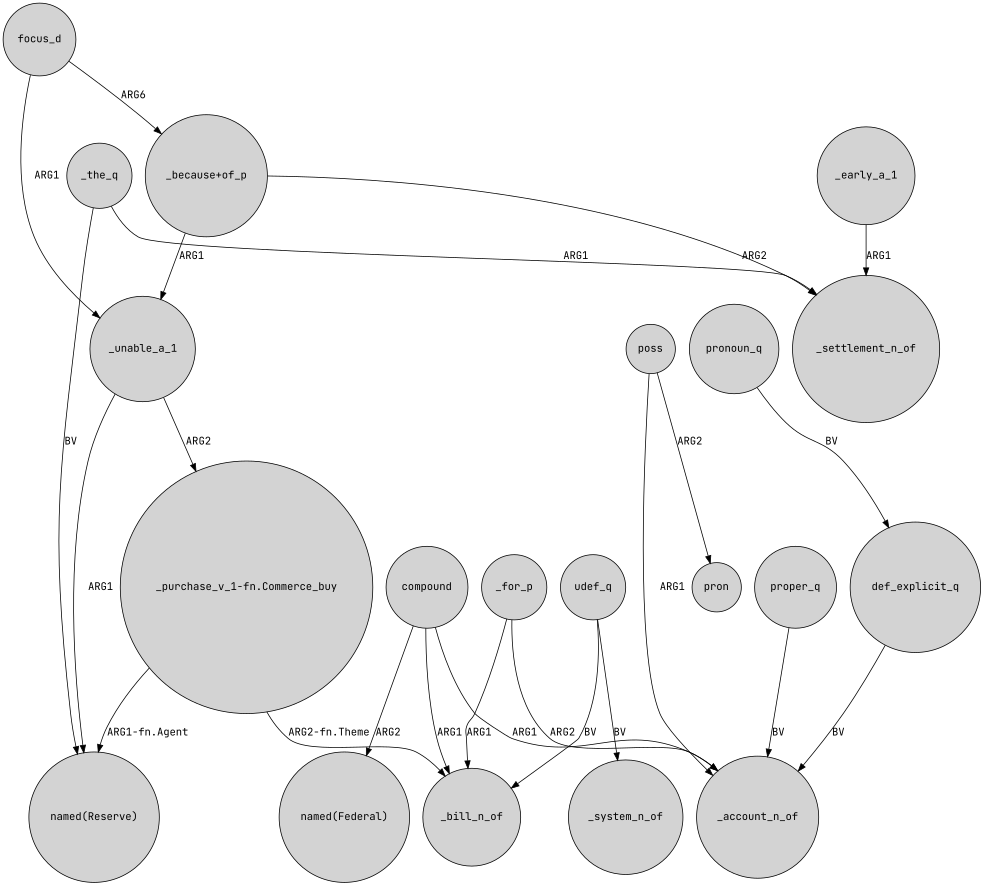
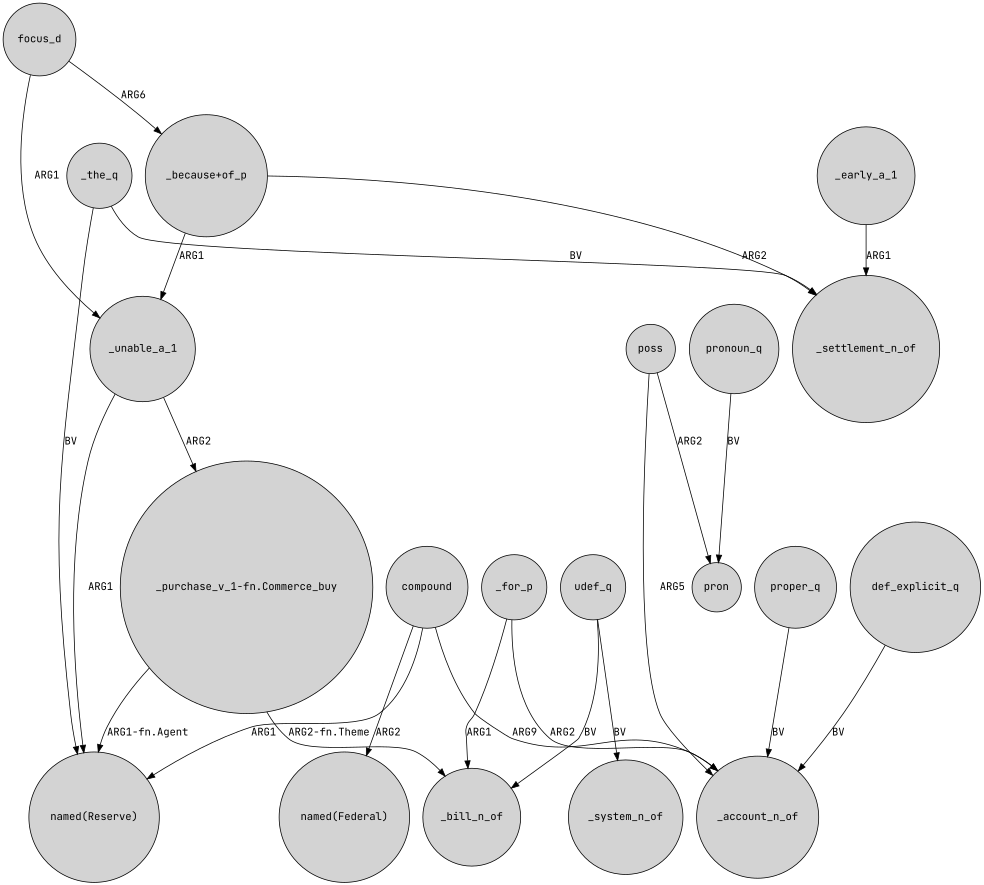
(576, 256) -> (576, 256)
(827, 448) -> (725, 474)
(673, 587) -> (673, 587)
(430, 698) -> (310, 724)
(525, 733) -> (525, 733)
